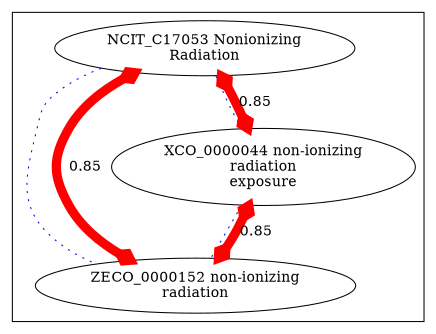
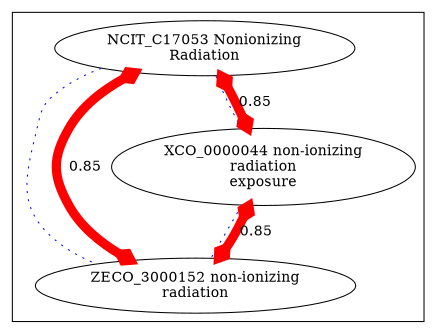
(196, 286) -> (196, 286)
